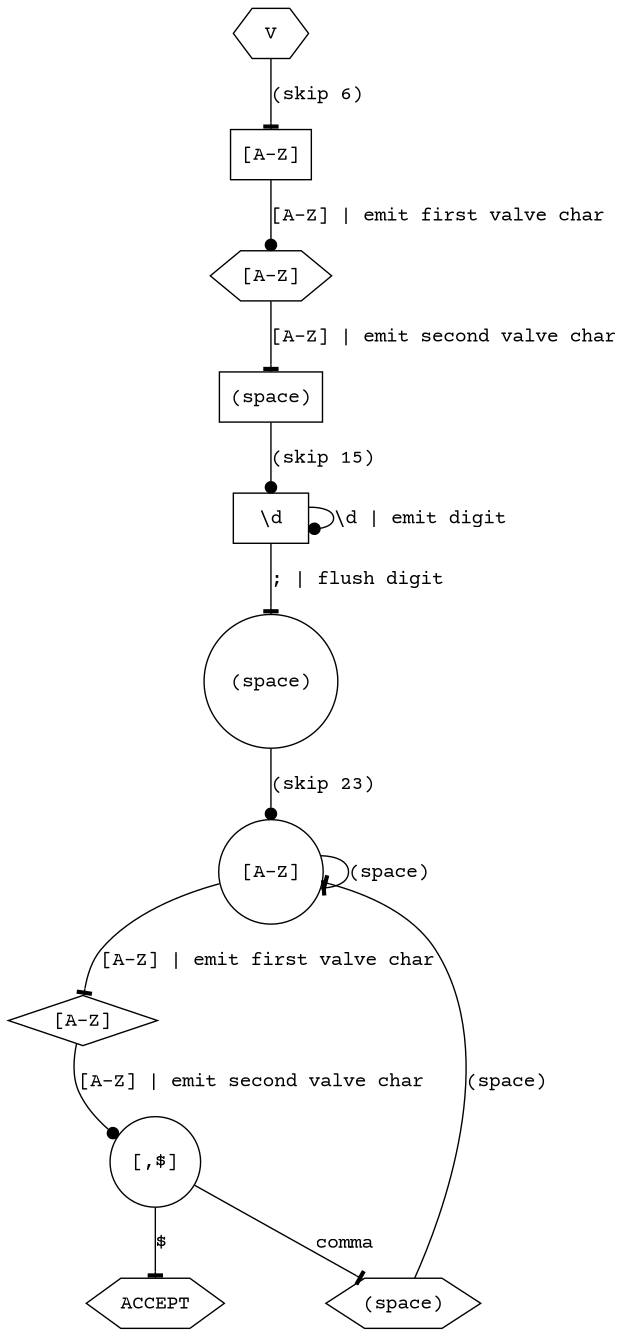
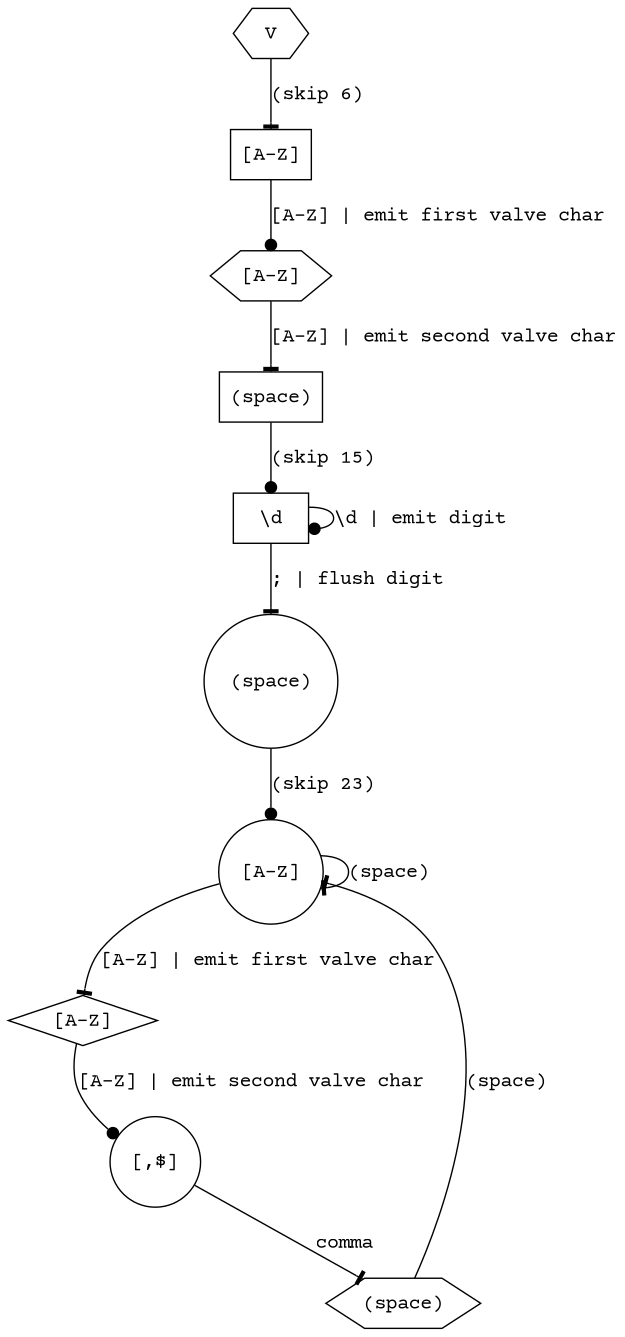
(155, 1303) -> none
